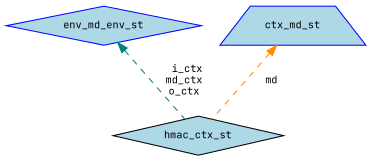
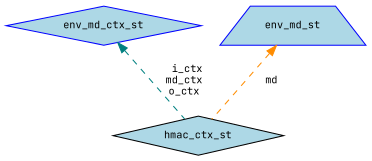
(104, 26) -> (104, 26)
(293, 26) -> (293, 26)
